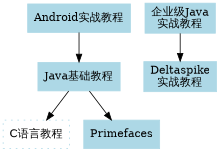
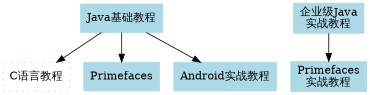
(79, 43) -> (170, 45)
(180, 77) -> (329, 77)
